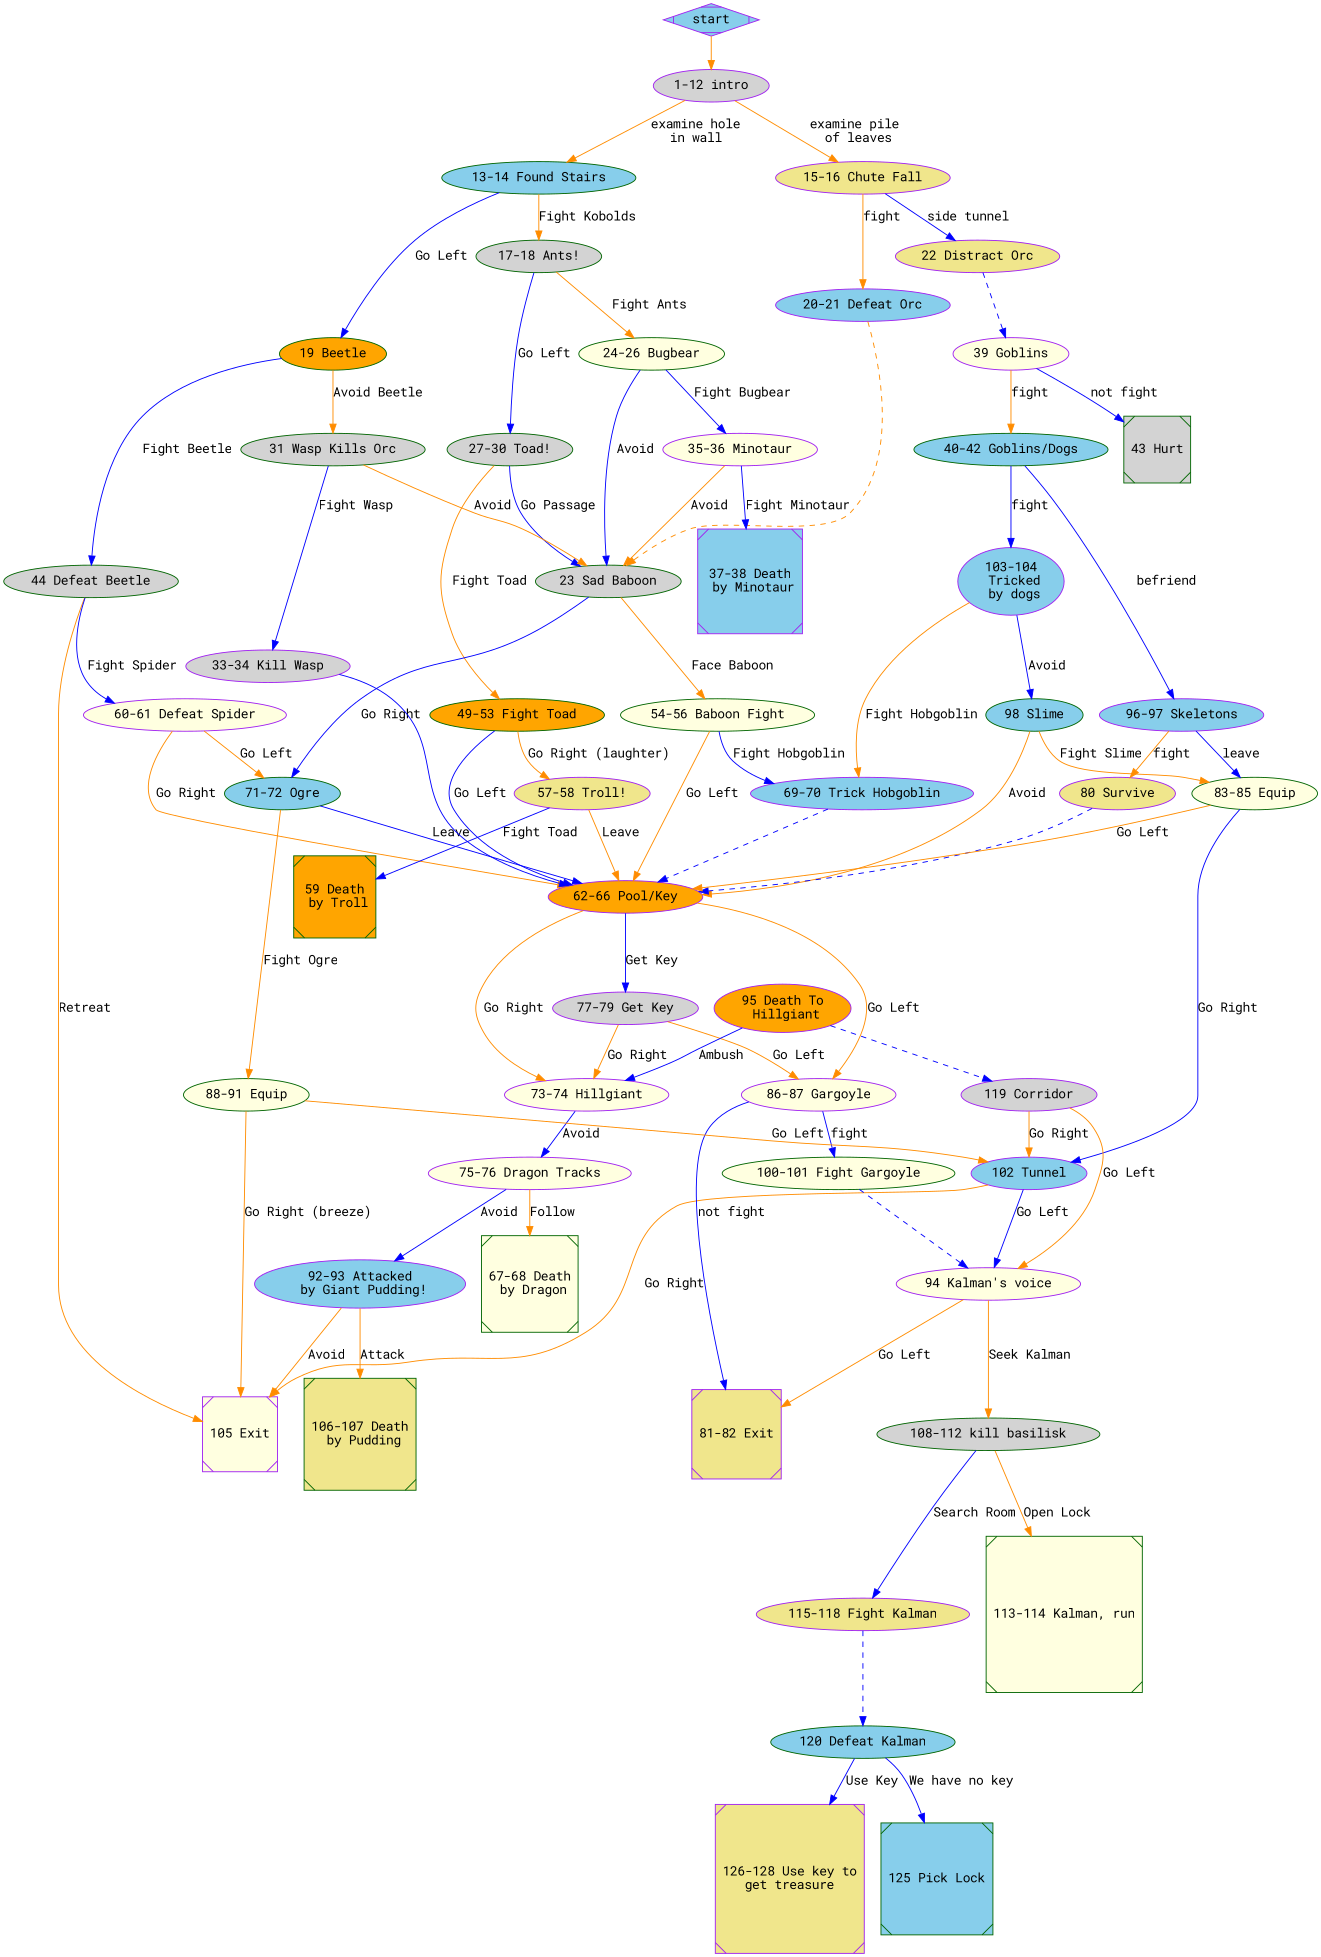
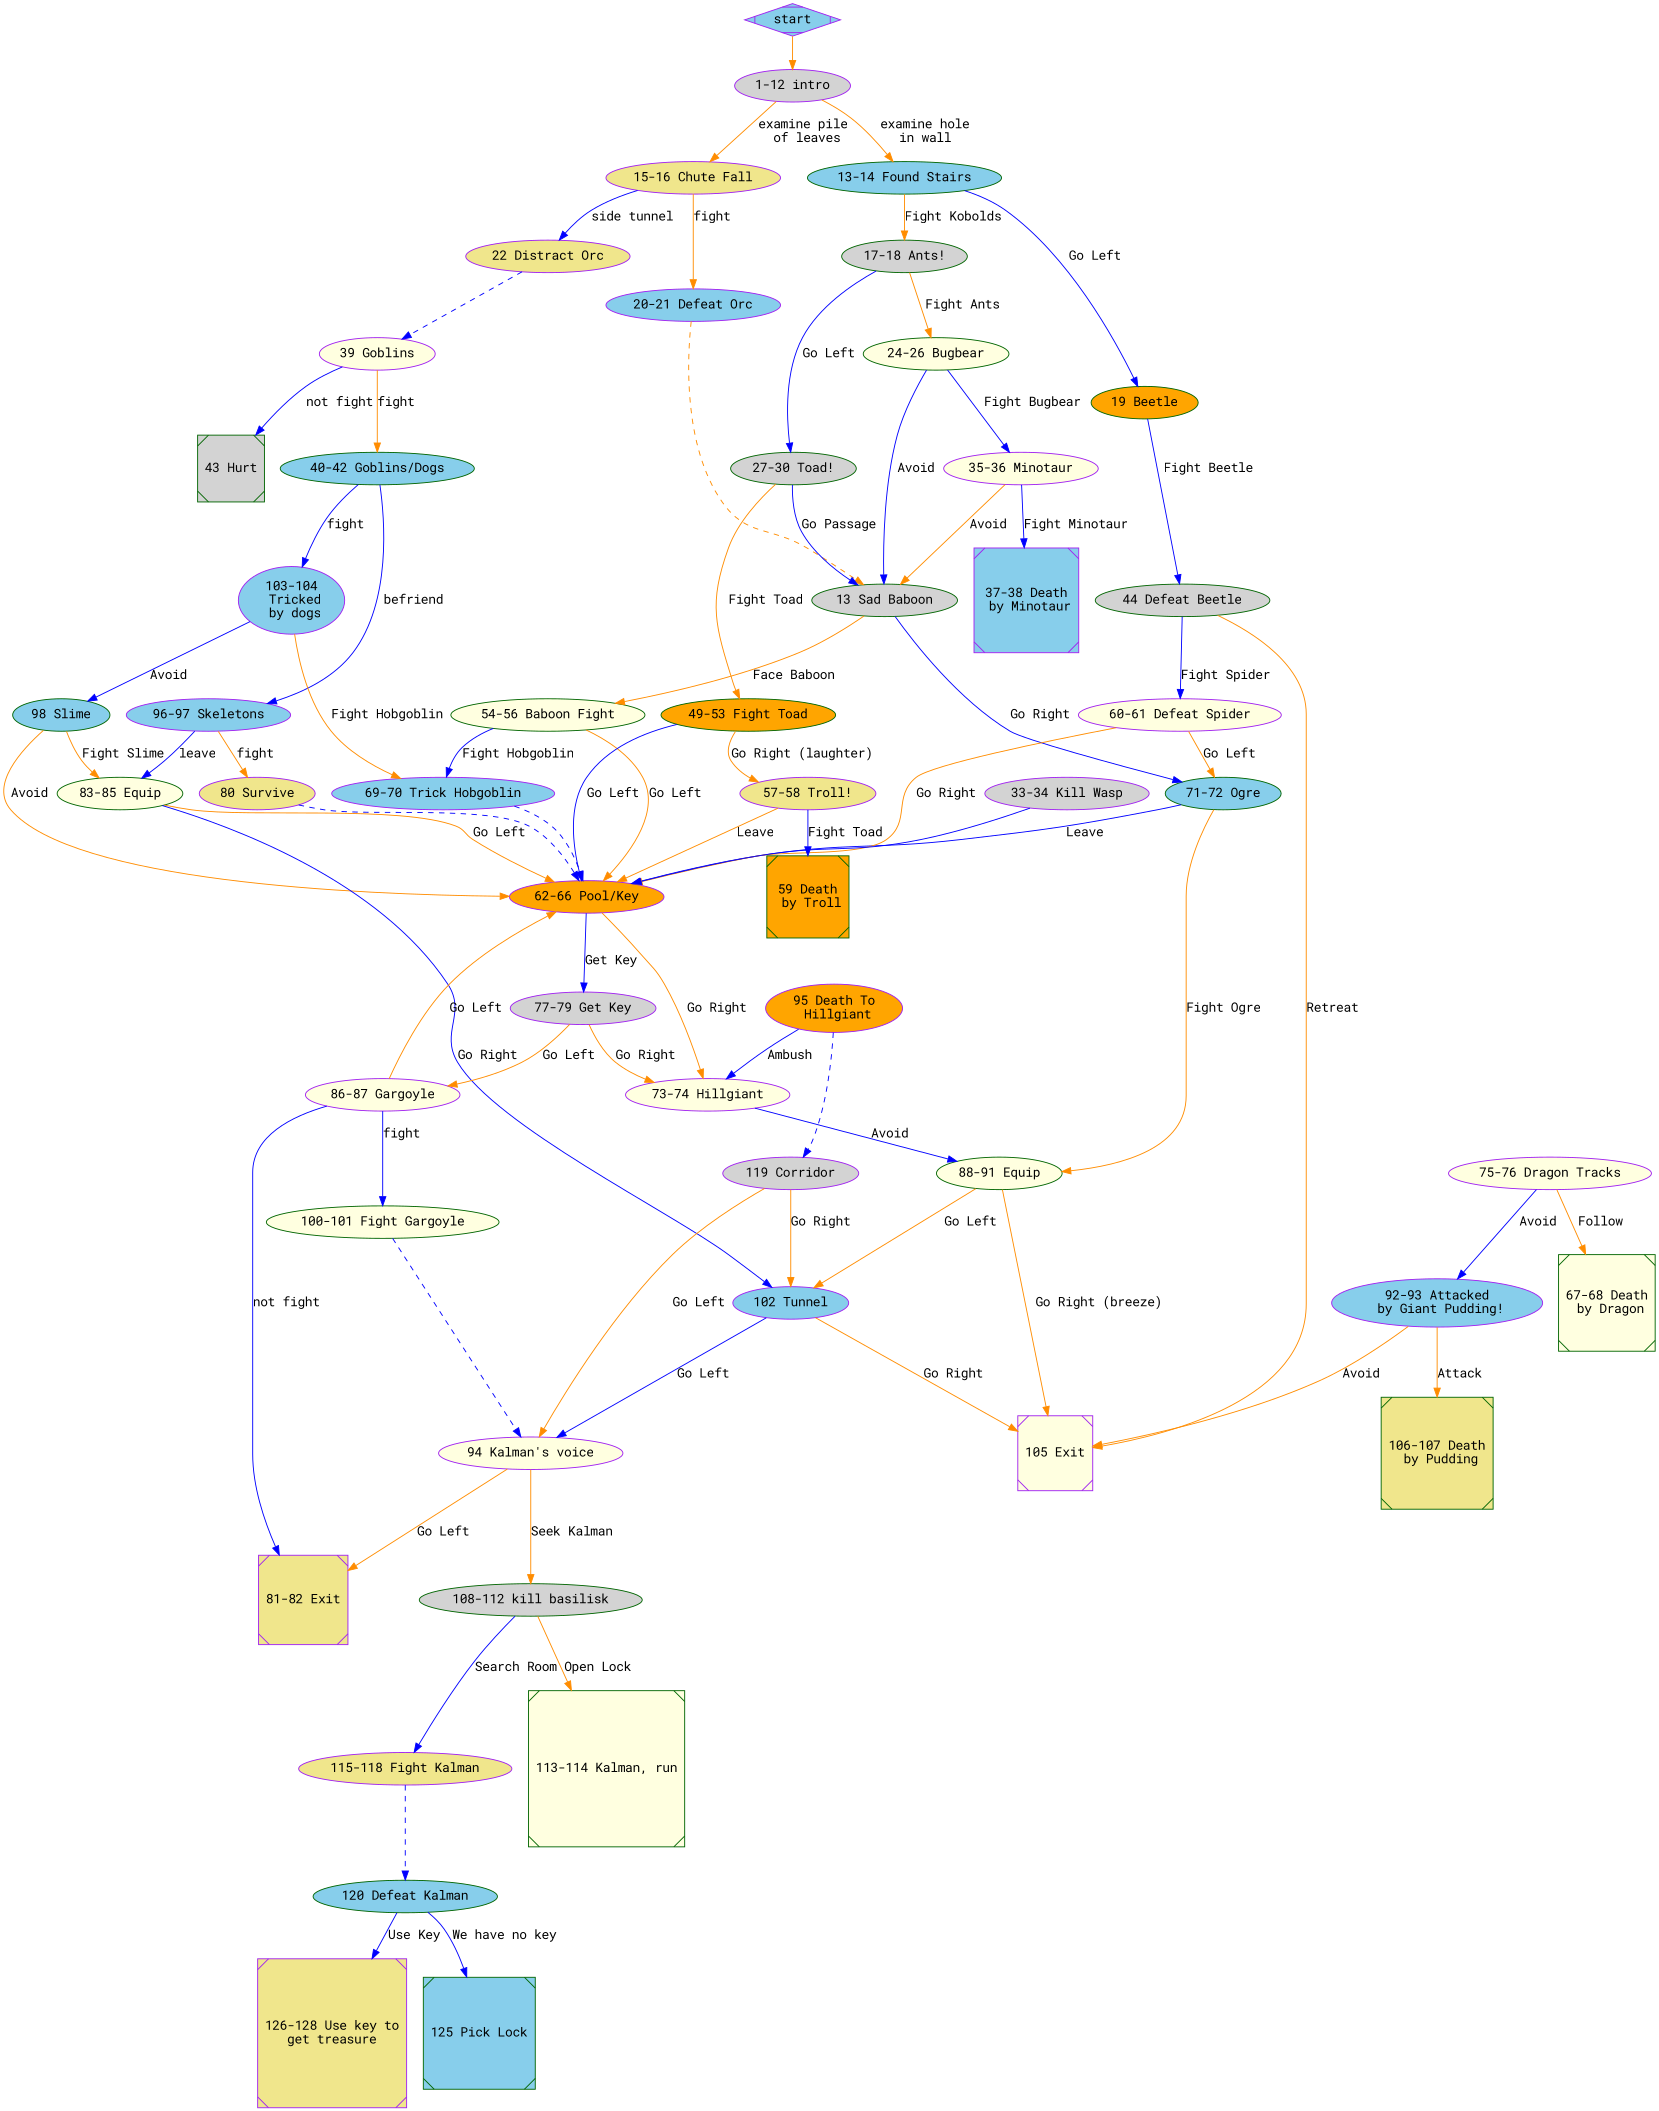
(333, 450) -> none
(608, 581) -> (885, 600)
(828, 952) -> (456, 978)
(561, 1130) -> (851, 1134)
